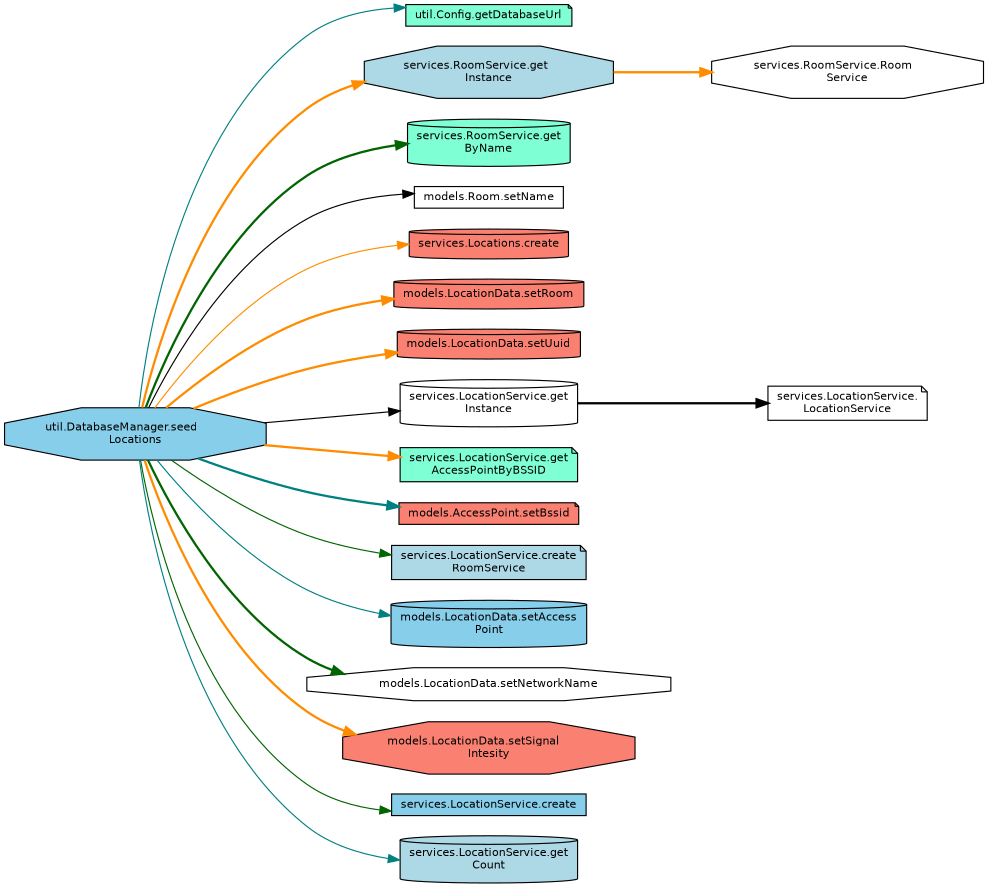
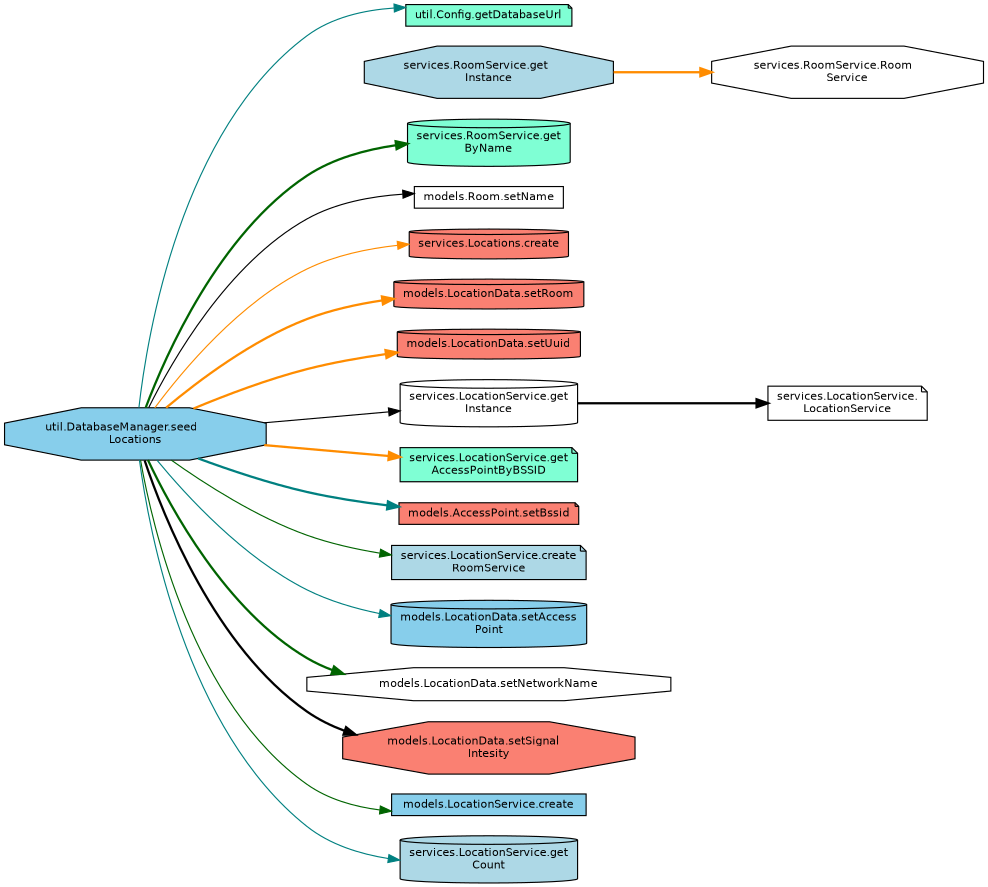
(213, 221) -> none
(219, 616) -> (219, 616)
(489, 805) -> (489, 805)
